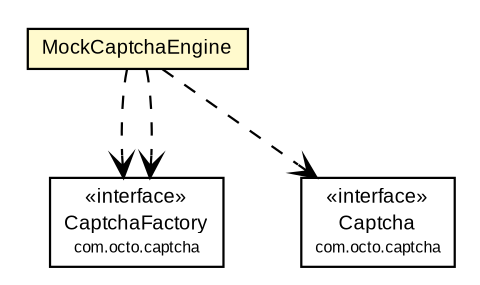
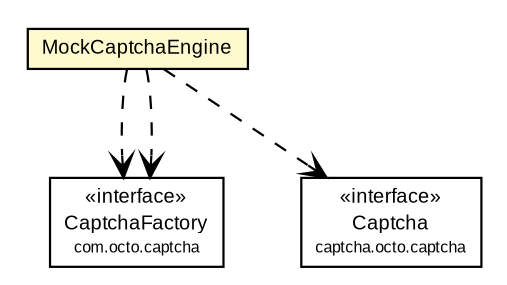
(378, 248) -> (391, 248)
